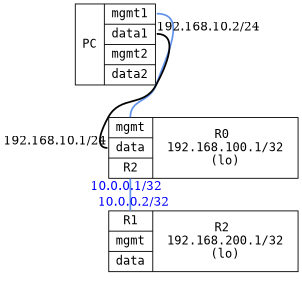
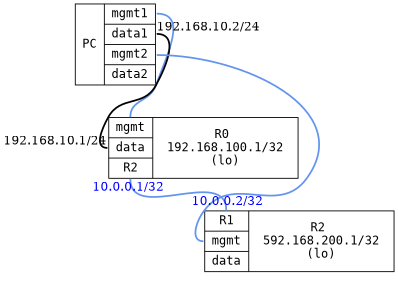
none -> (317, 138)
(225, 241) -> (321, 241)
